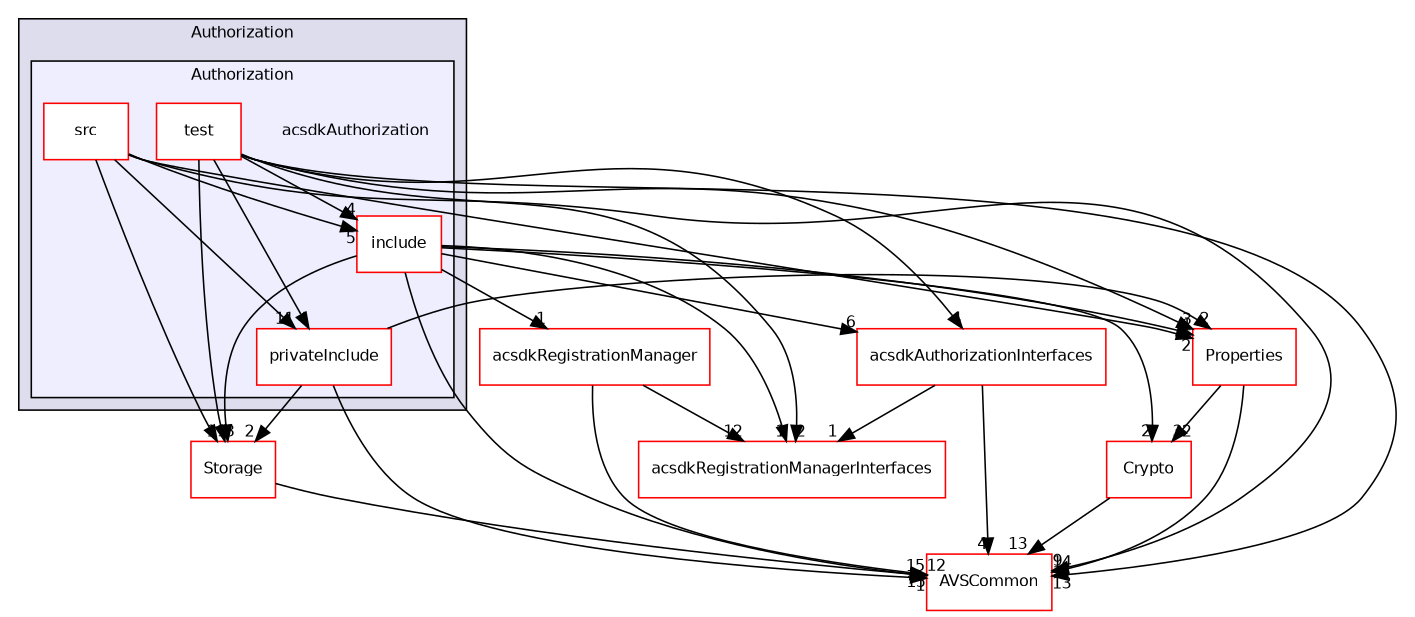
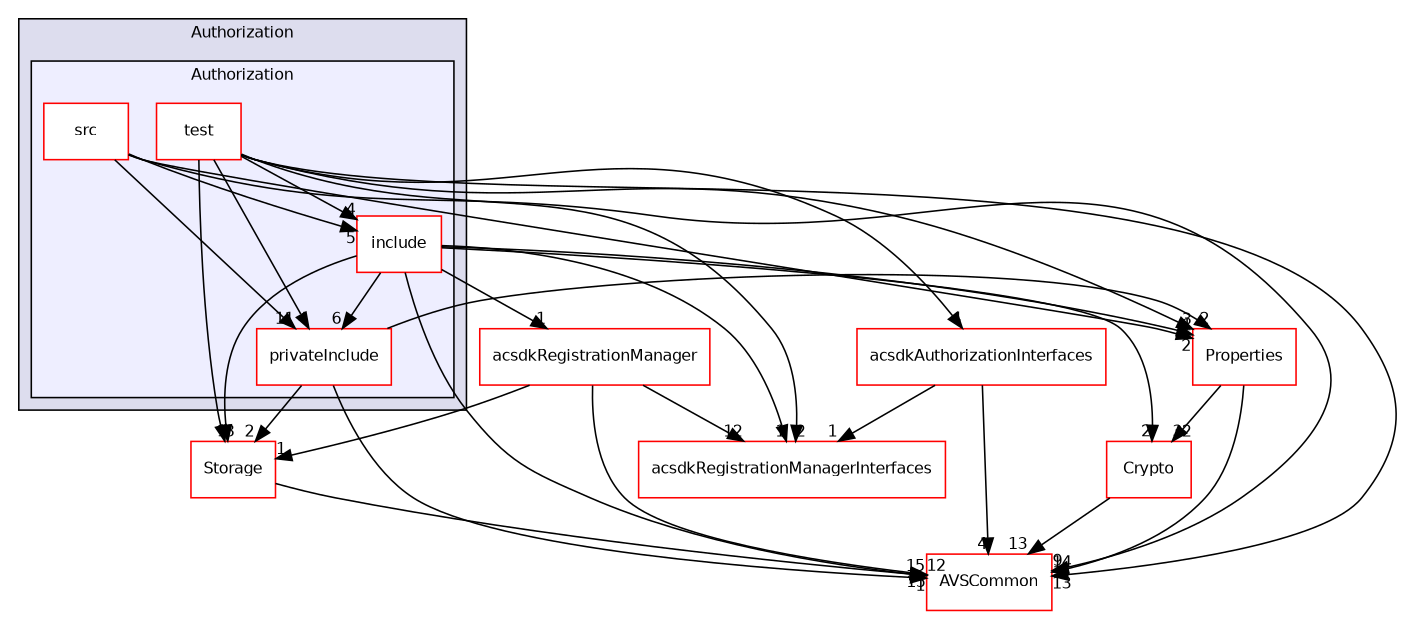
(355, 131) -> none
(571, 278) -> (366, 294)
(149, 295) -> (412, 425)
